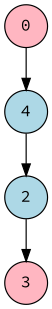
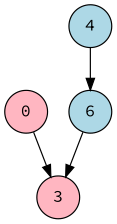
(26, 63) -> (40, 149)
(26, 197) -> (90, 112)
